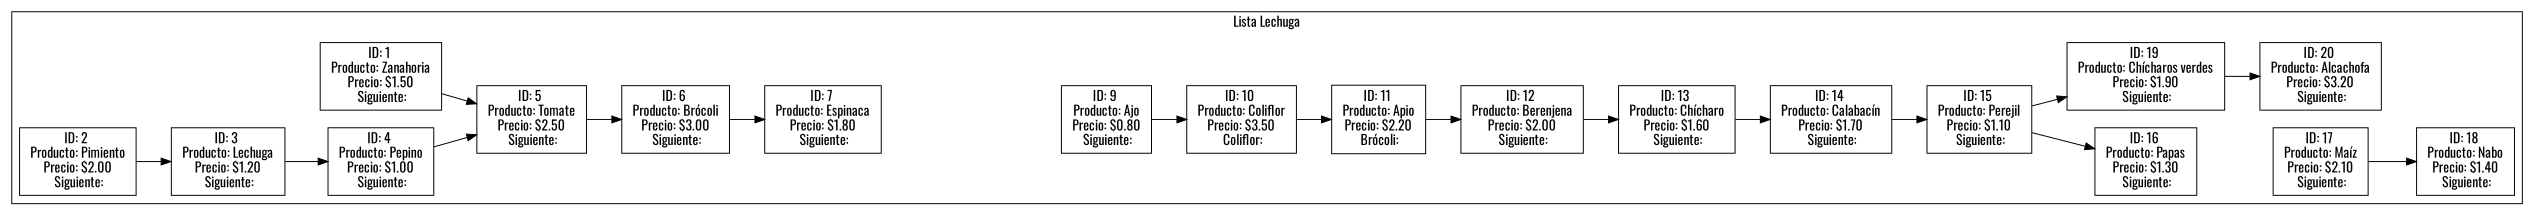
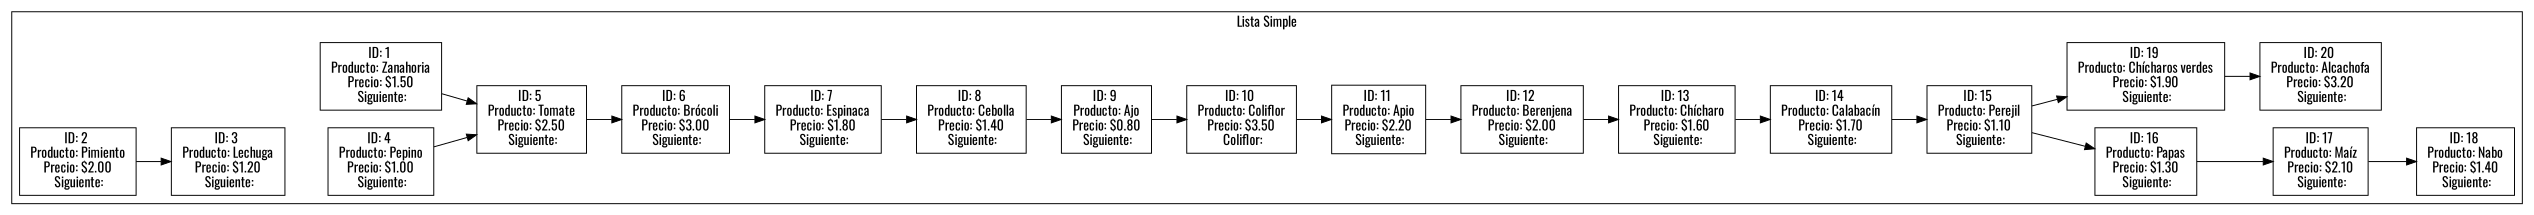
(1267, 23) -> (1267, 23)
none -> (971, 119)
(1379, 141) -> (1379, 141)
(302, 162) -> none
none -> (2230, 162)
